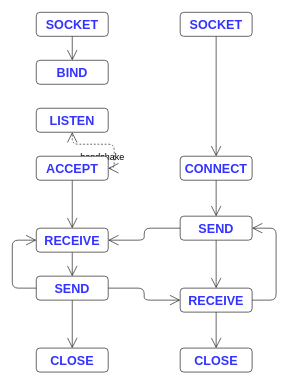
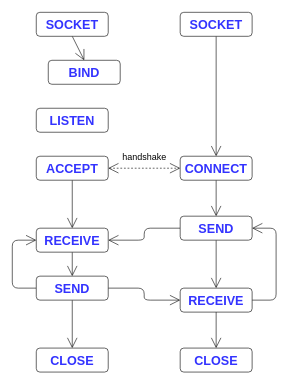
(72, 72) -> (84, 72)
(114, 152) -> (145, 168)
